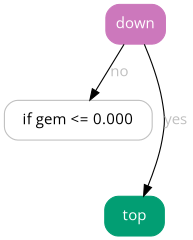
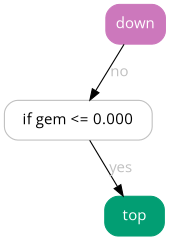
(164, 115) -> (103, 163)
